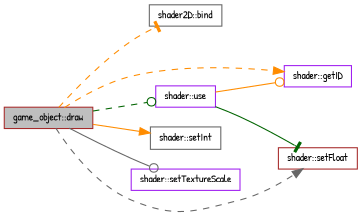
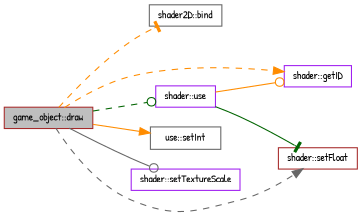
(186, 138) -> (186, 138)
